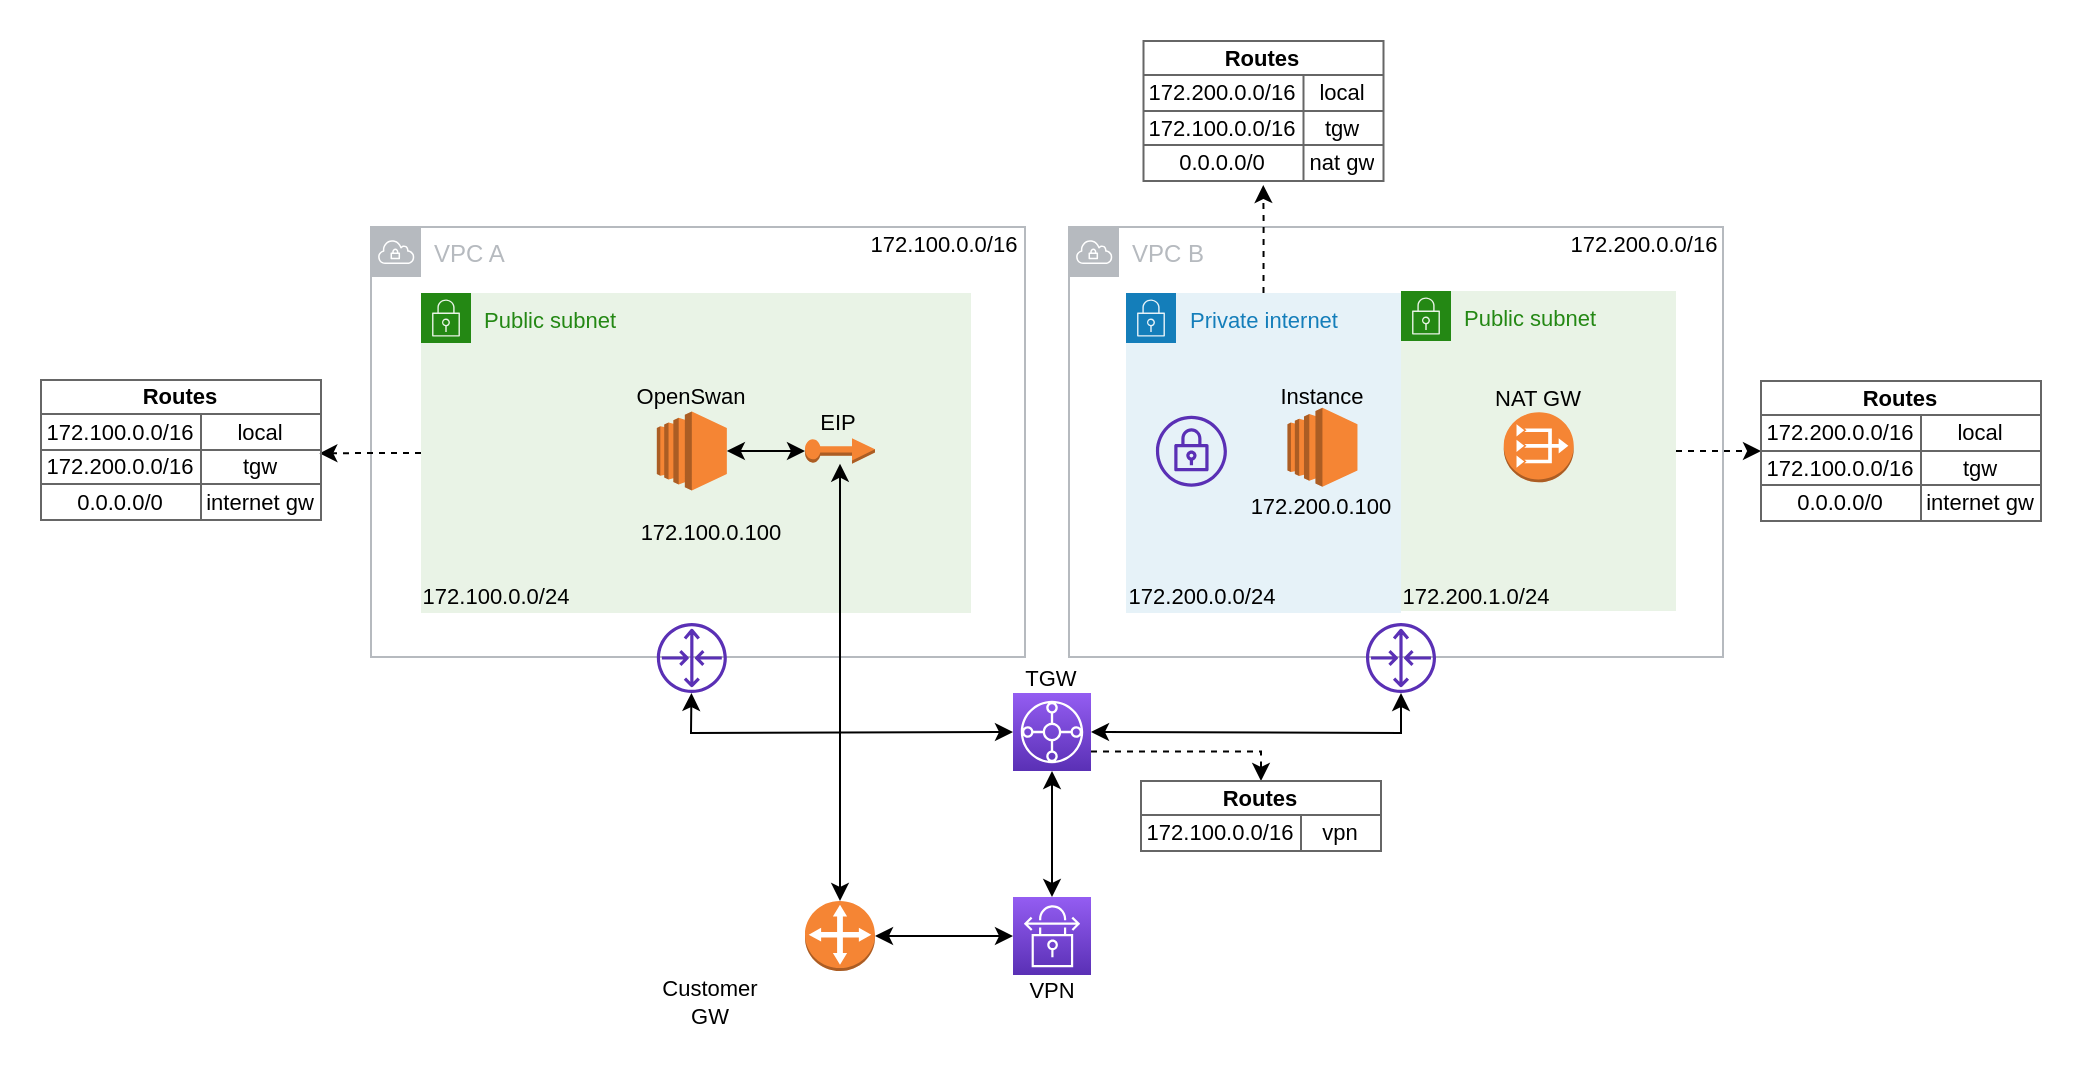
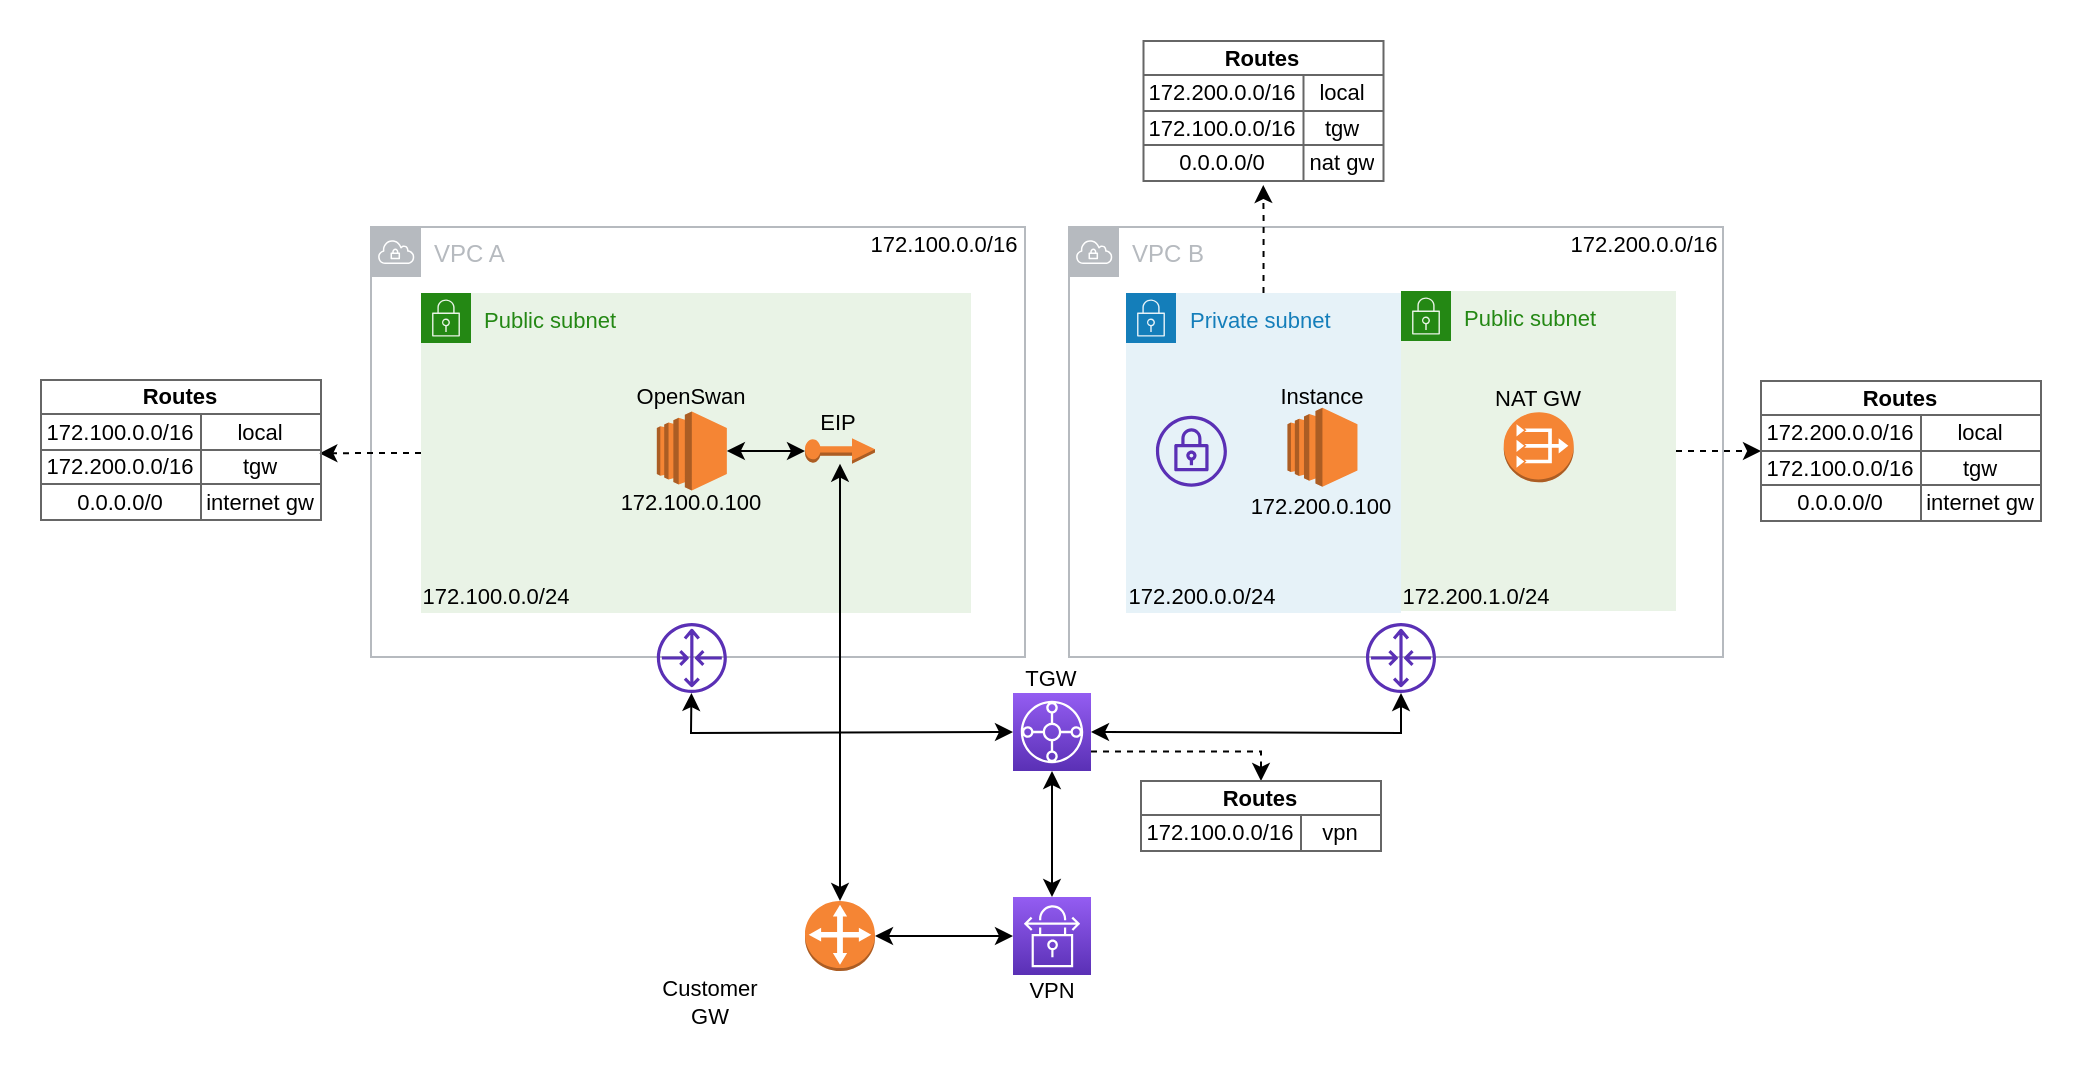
(1289, 321) -> (1279, 321)
(712, 533) -> (692, 503)
